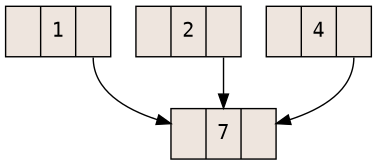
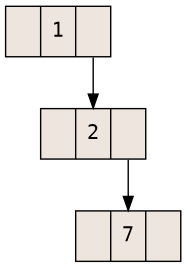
(319, 32) -> none
(115, 98) -> (93, 76)
